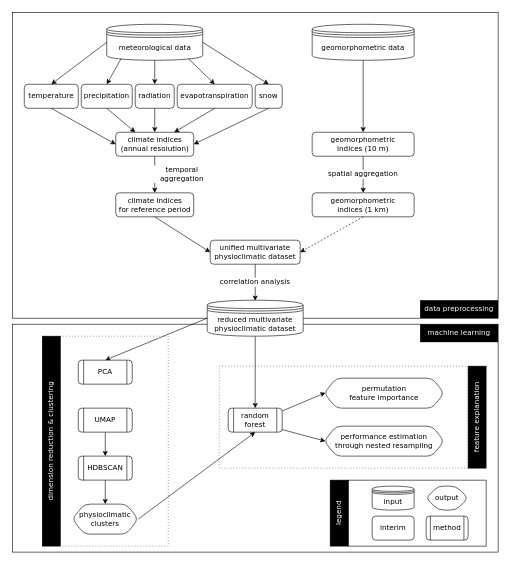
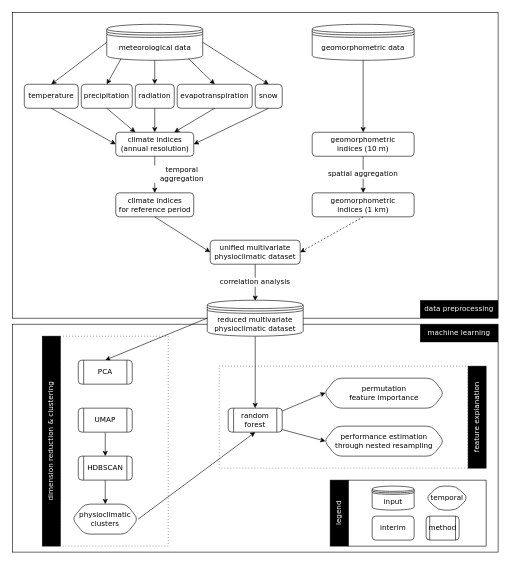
(447, 498) -> (447, 498)
(447, 528) -> (443, 528)
